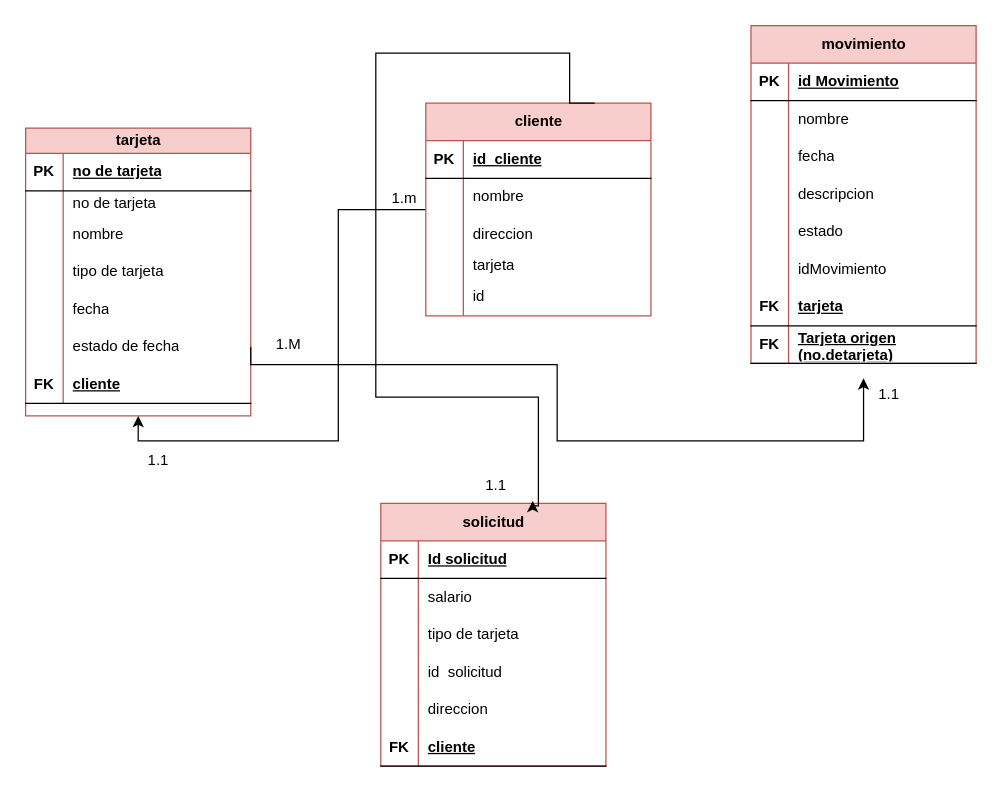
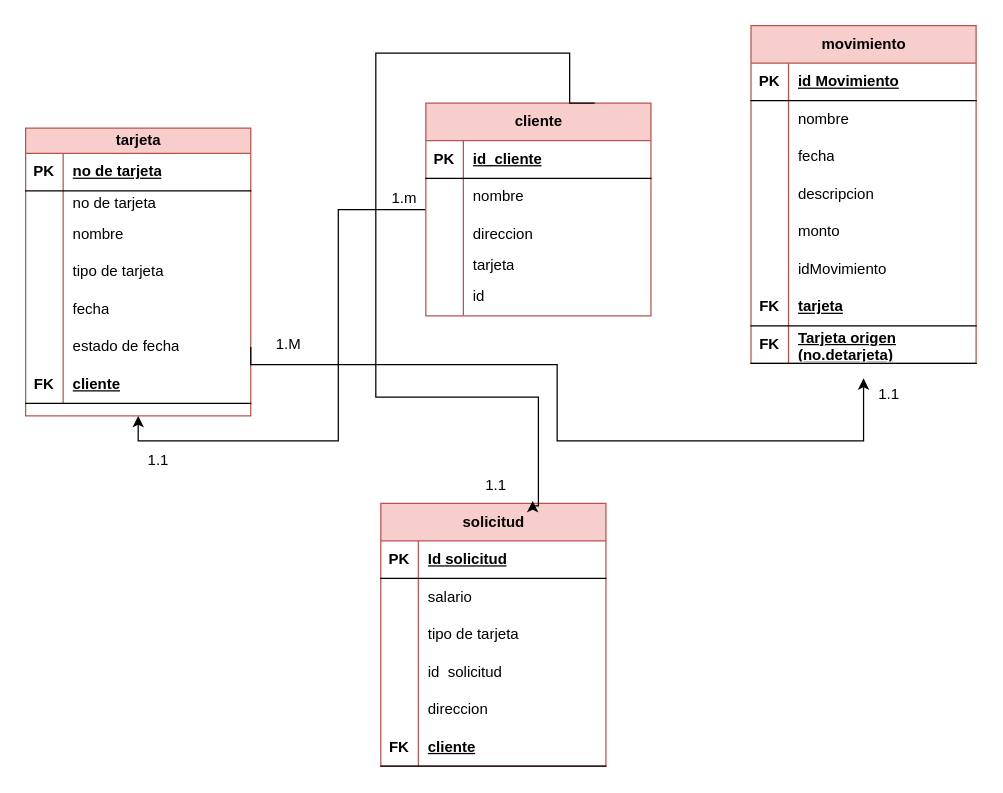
(823, 232) -> (819, 232)
